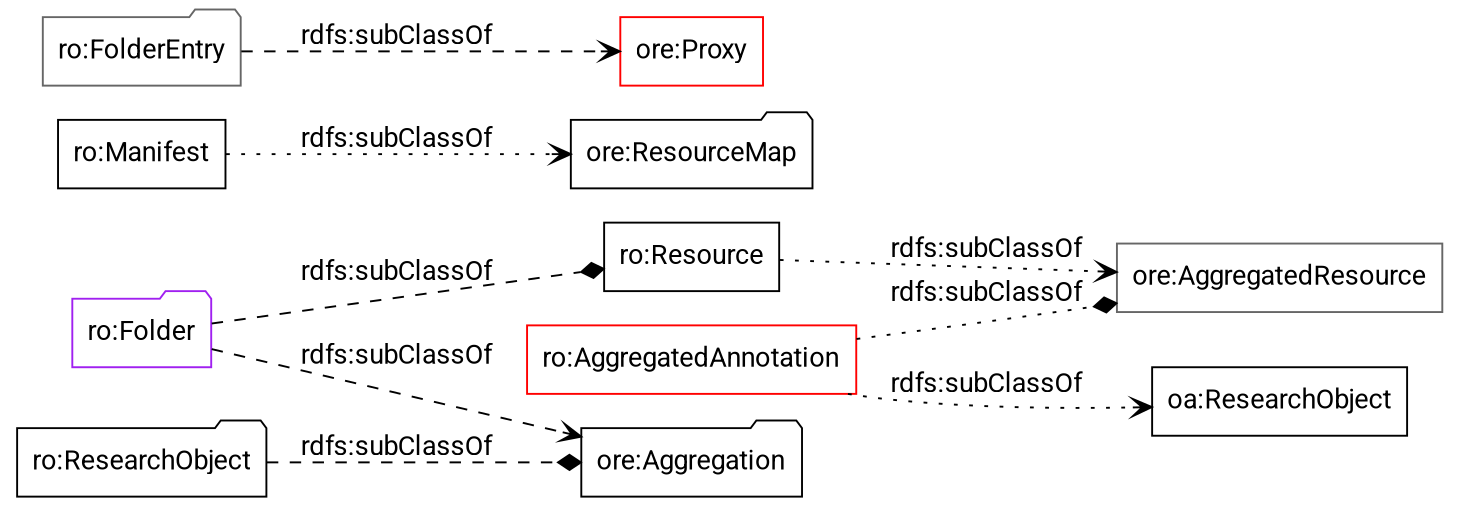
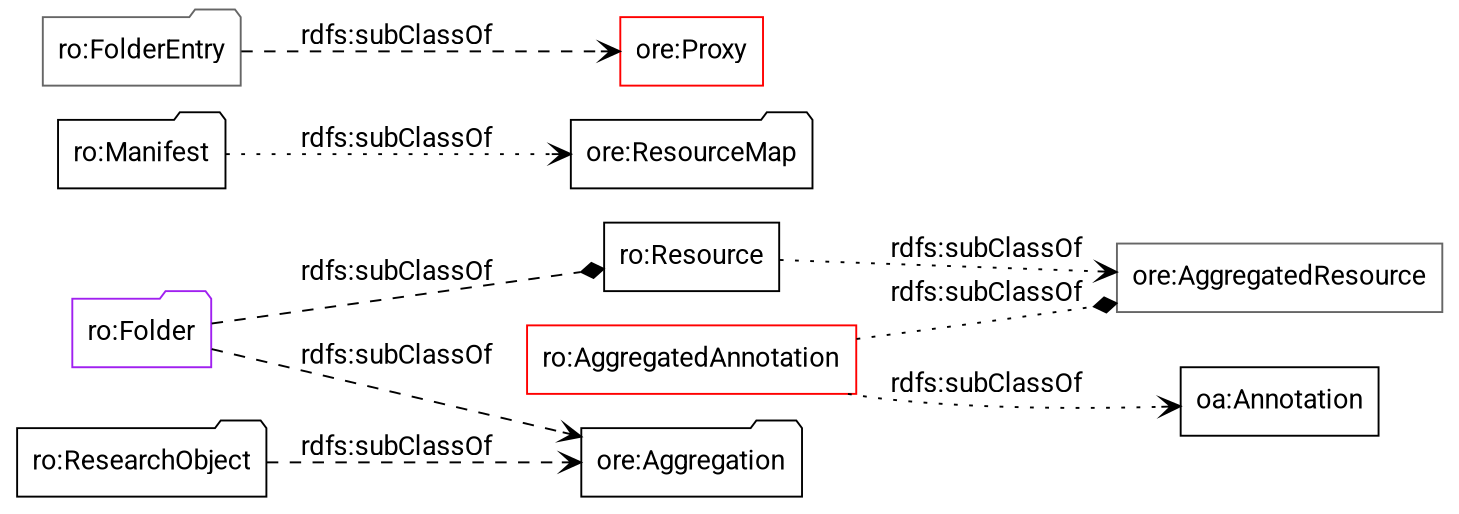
(142, 154) -> (142, 154)
(1280, 401) -> (1280, 401)
(412, 462) -> (414, 462)
